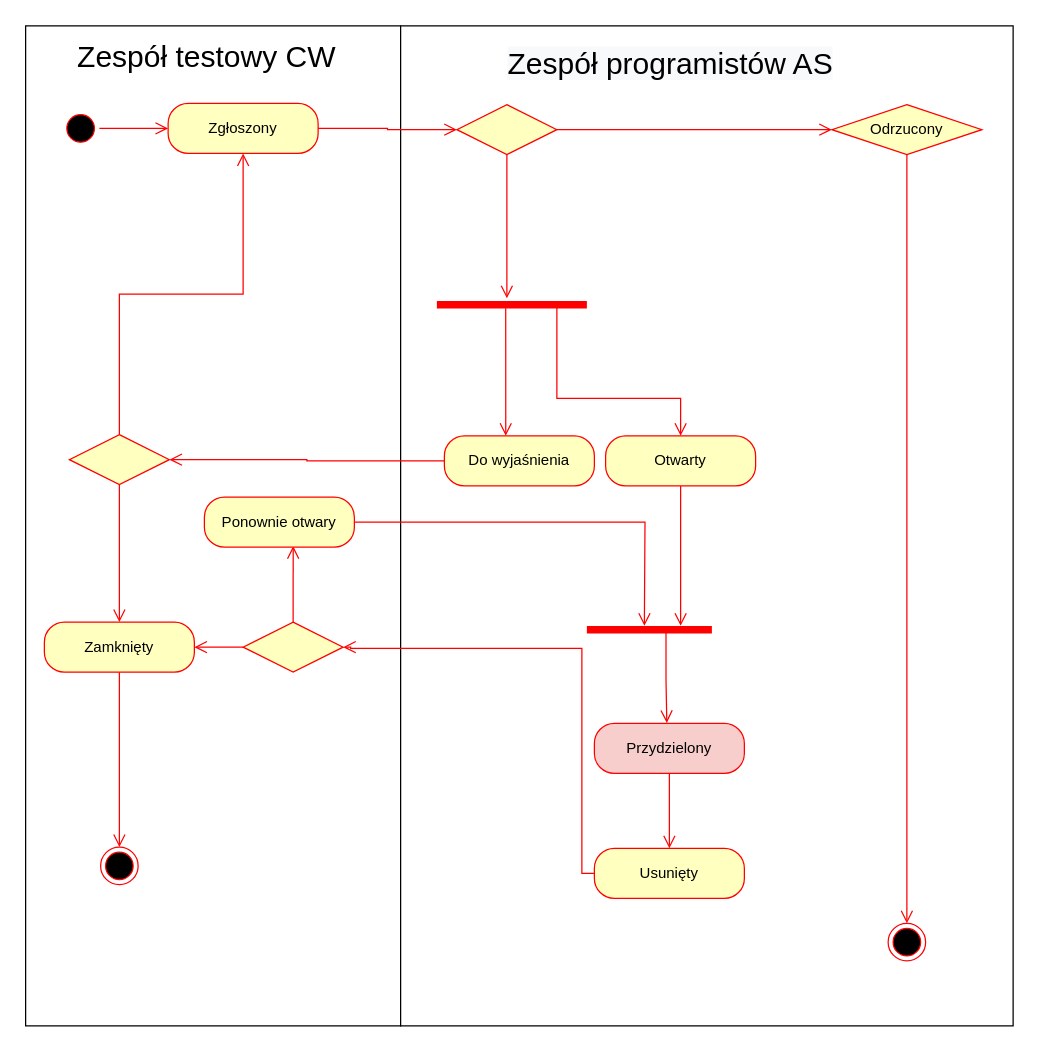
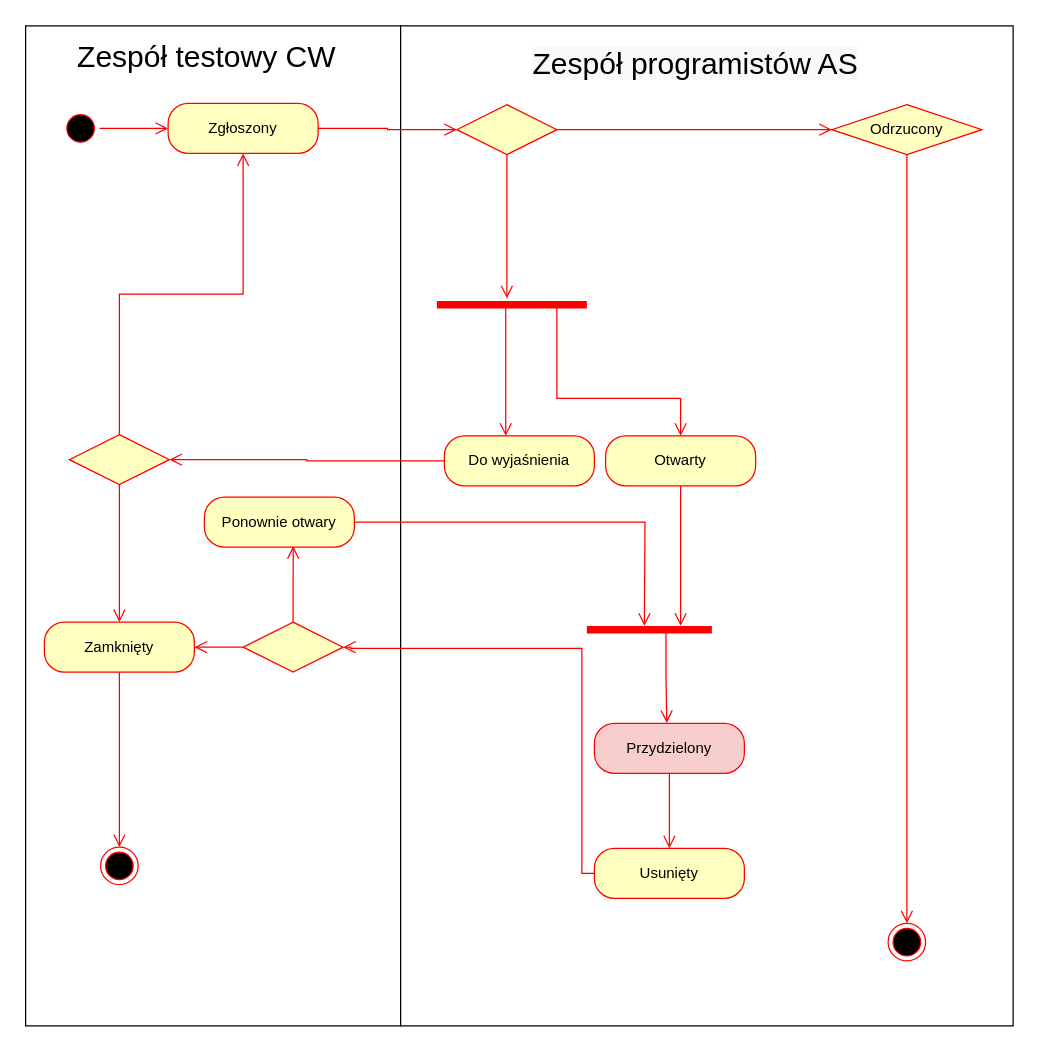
(696, 63) -> (721, 63)
